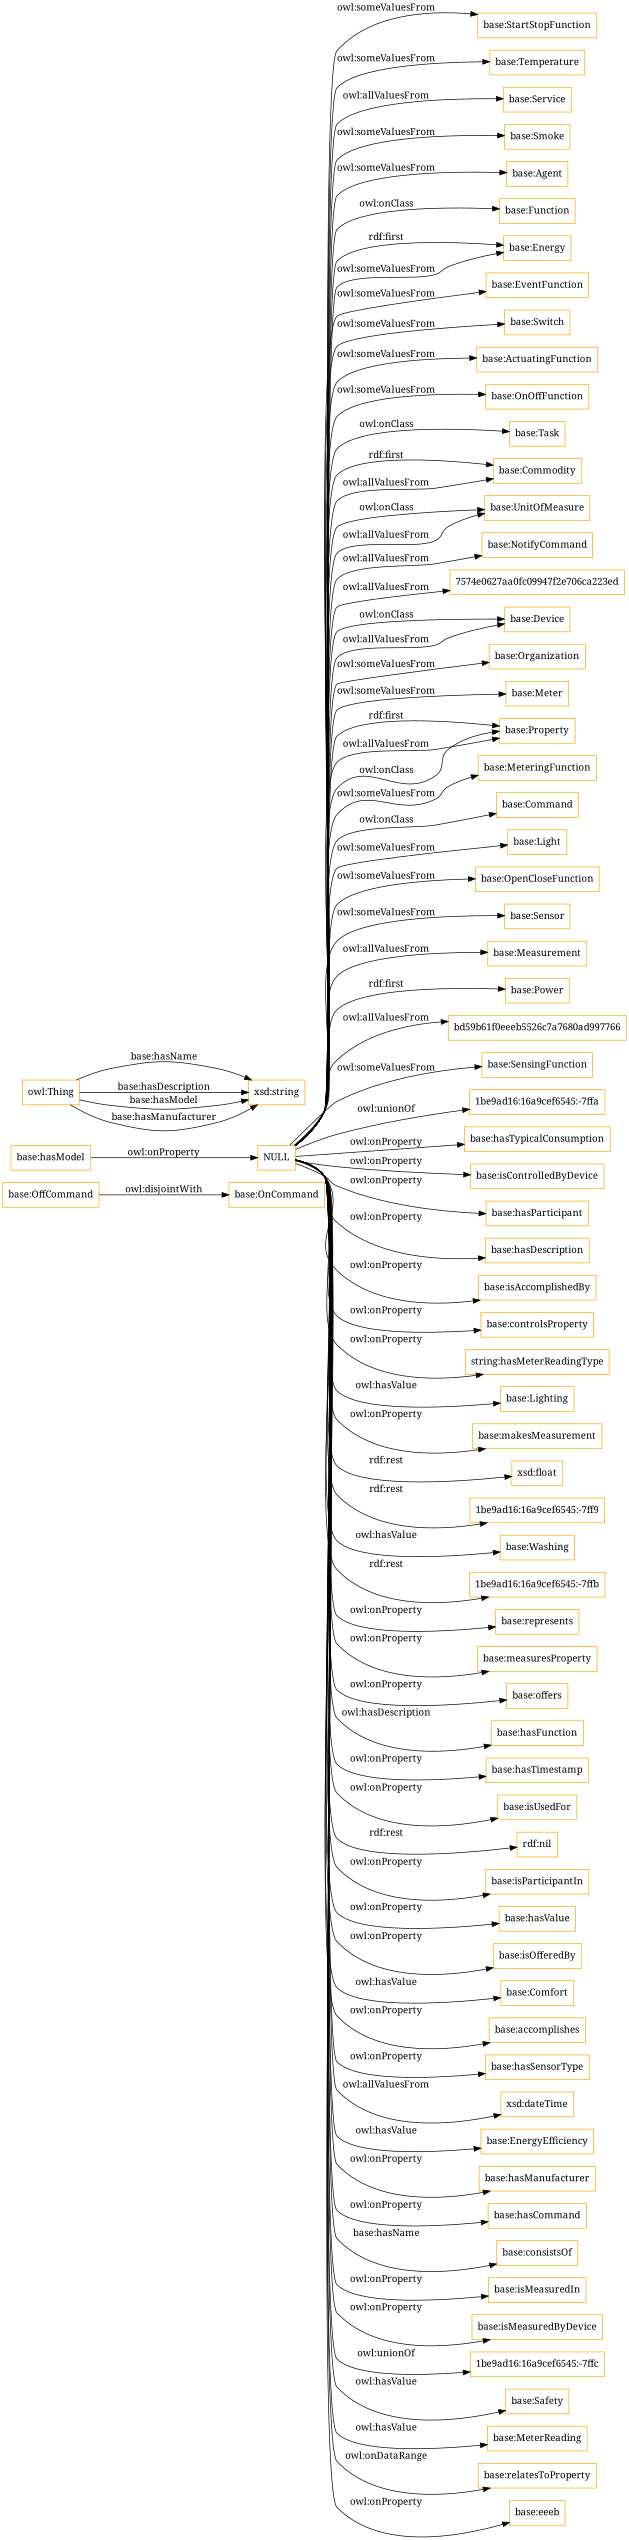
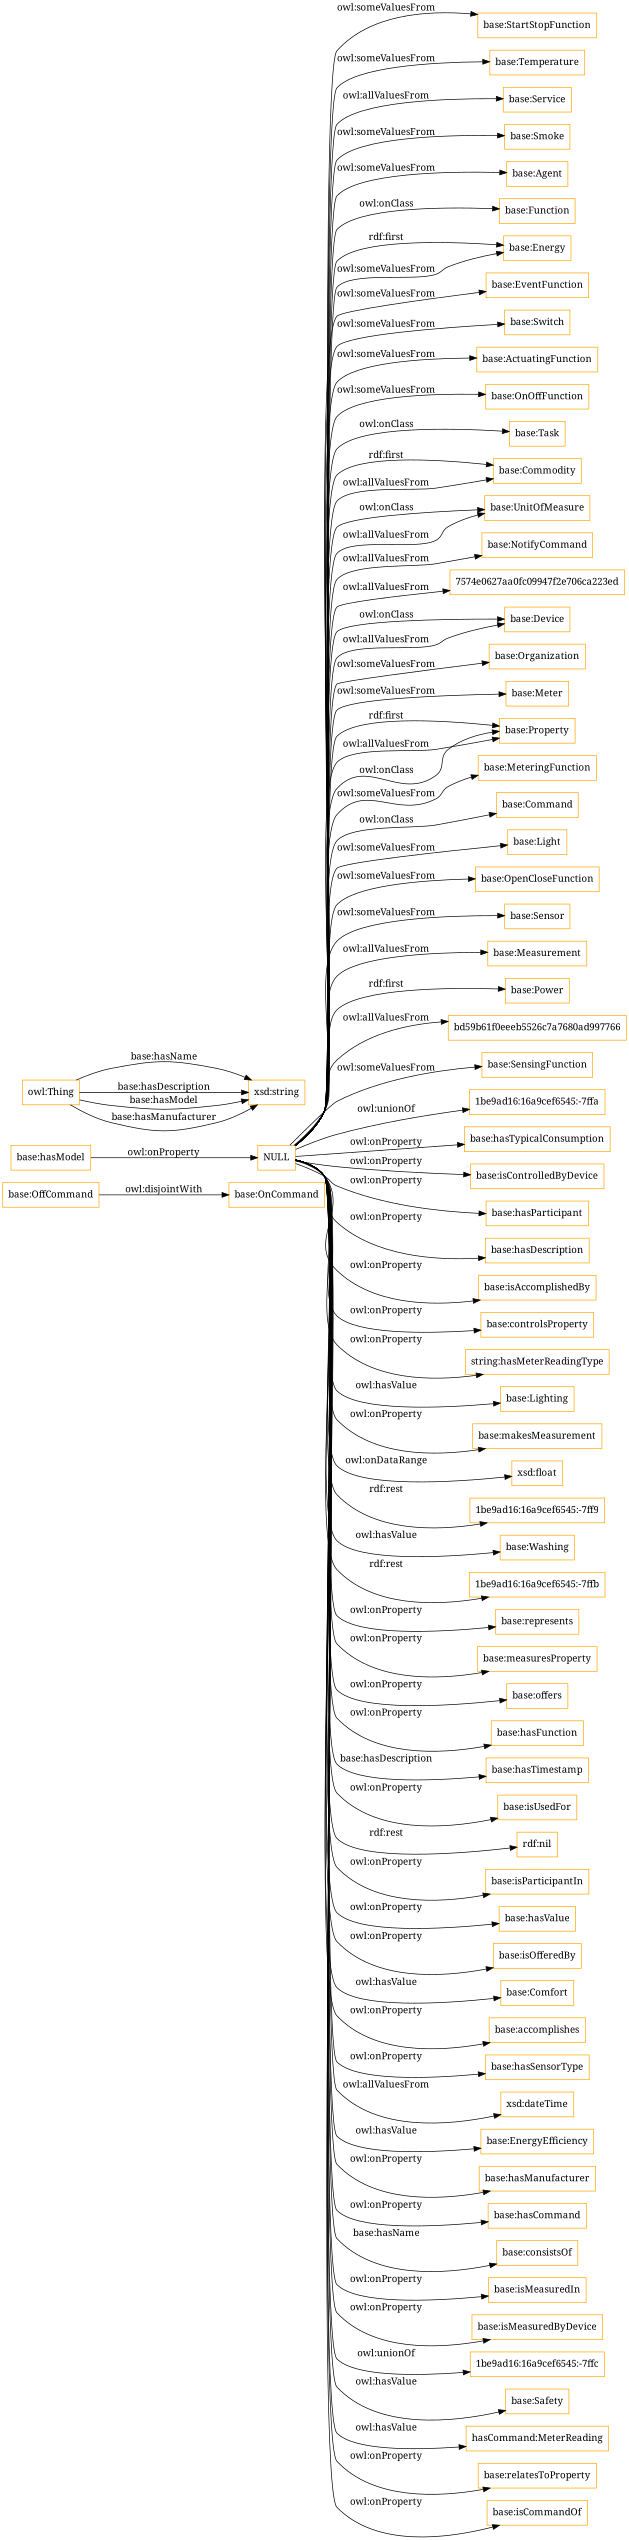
(386, 1461) -> (386, 1461)
(386, 1713) -> (386, 1713)
(386, 1759) -> (386, 1759)
(537, 2439) -> (537, 2439)
(386, 2456) -> (386, 2456)
(537, 2513) -> (537, 2513)
